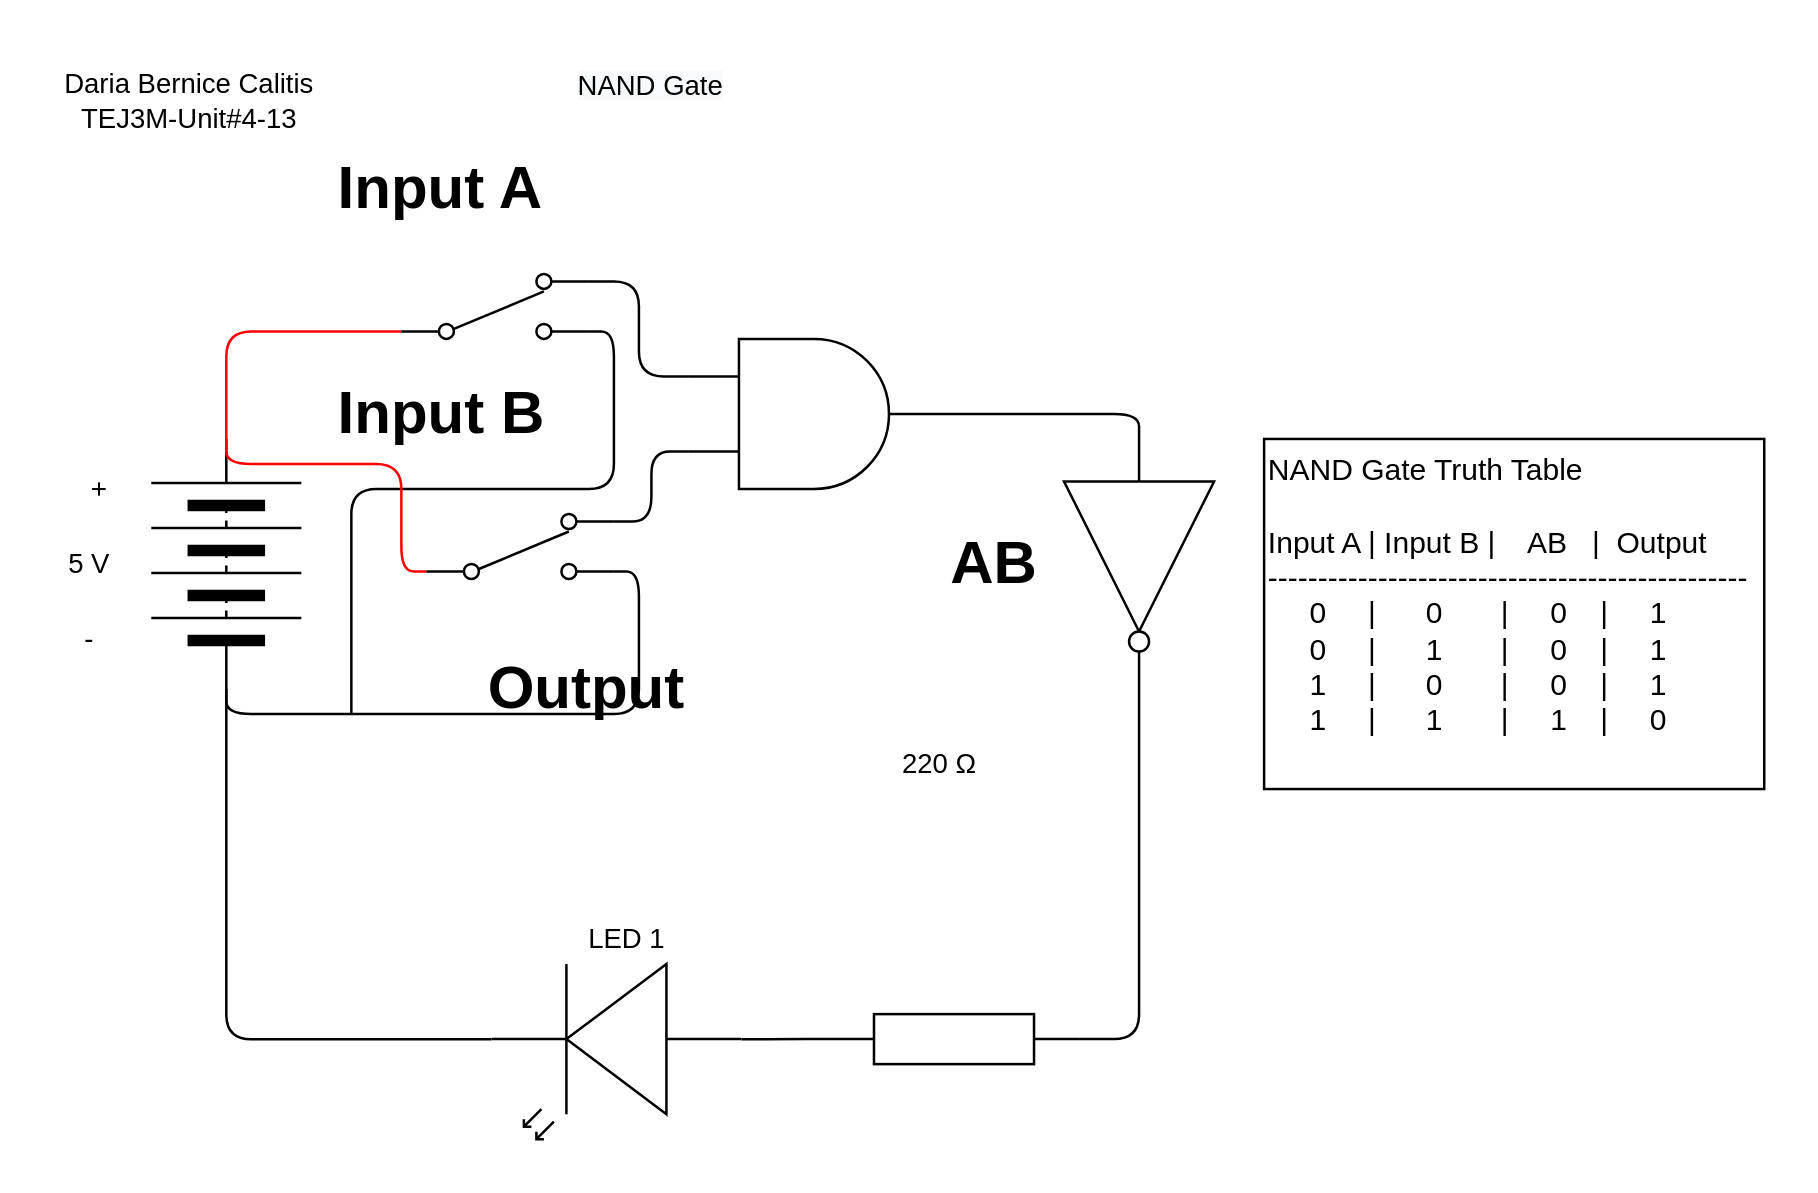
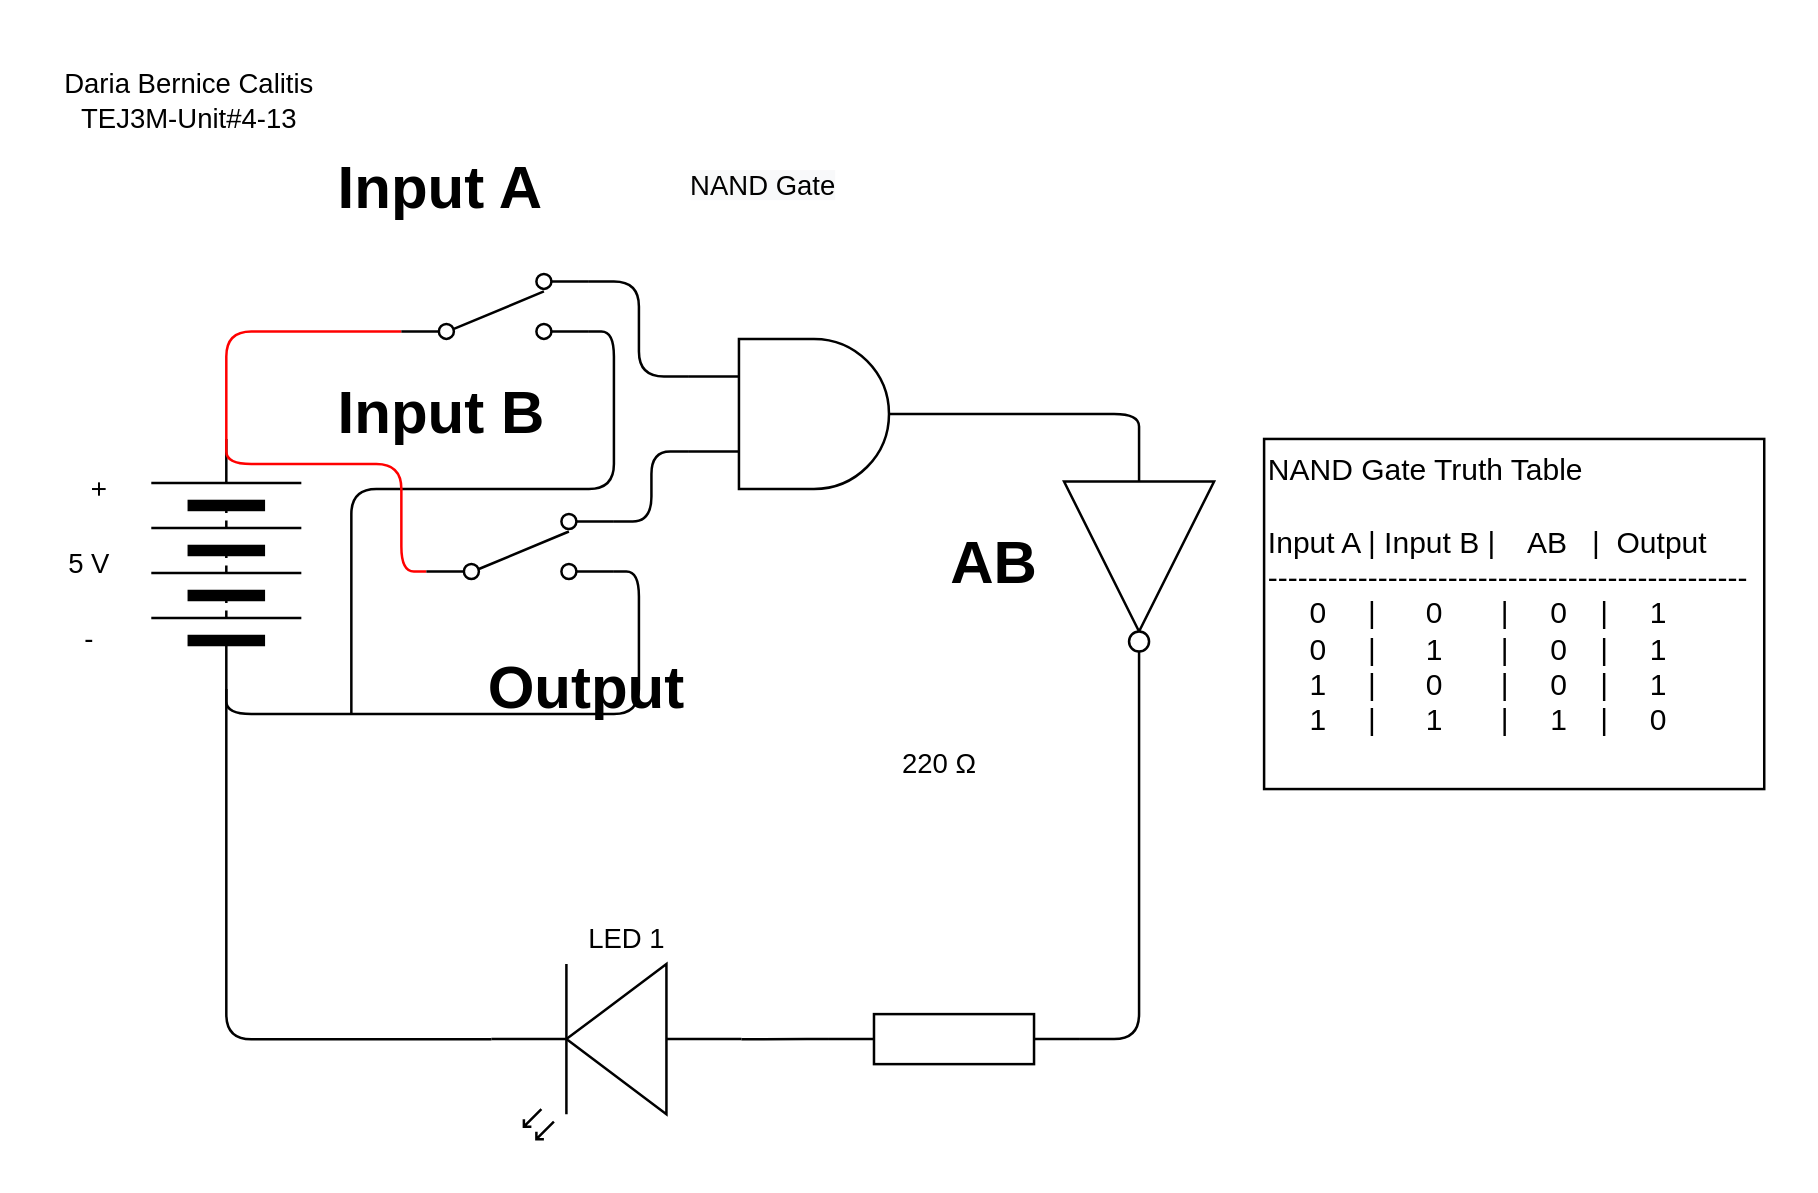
(651, 89) -> (764, 189)
